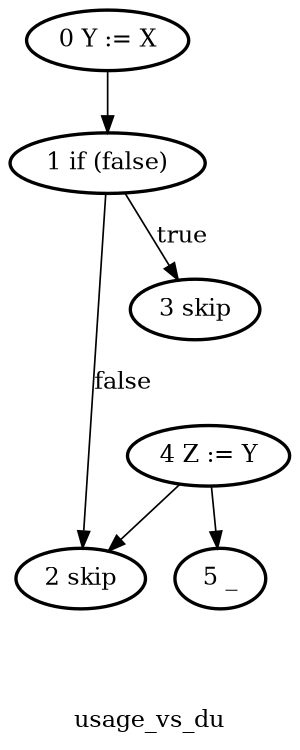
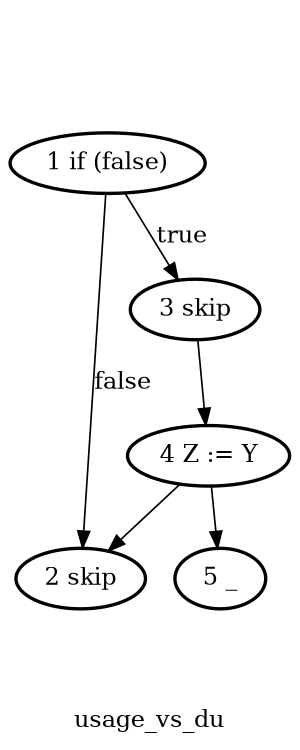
(108, 40) -> none
none -> (201, 374)
